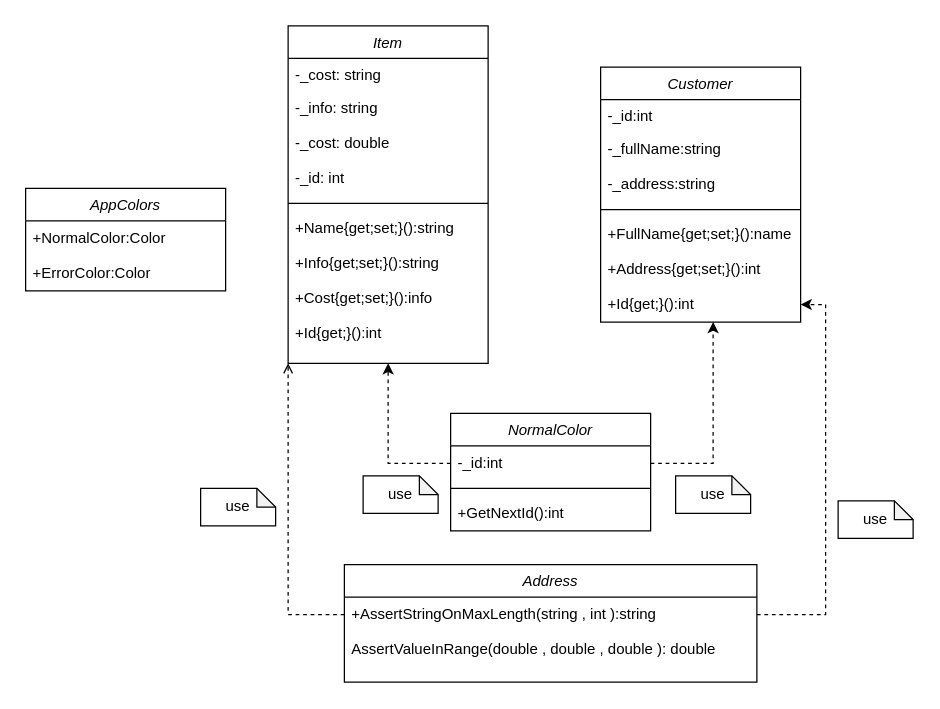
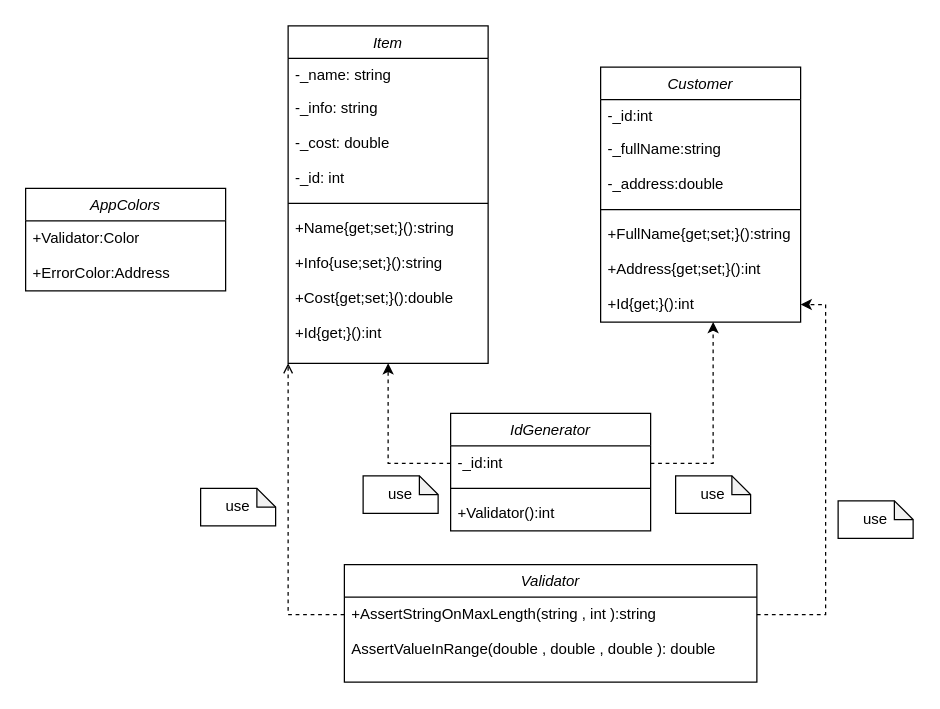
(348, 75) -> (348, 75)
(671, 184) -> (671, 184)
(707, 234) -> (713, 234)
(100, 238) -> (92, 238)
(388, 263) -> (388, 263)
(98, 273) -> (108, 273)
(380, 298) -> (388, 298)
(550, 430) -> (550, 430)
(521, 513) -> (517, 513)
(550, 581) -> (550, 581)
